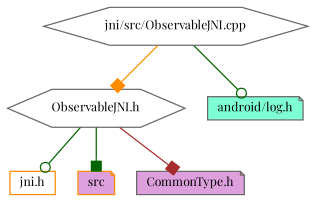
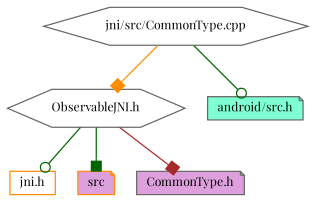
(176, 26) -> (176, 26)
(255, 108) -> (255, 108)
